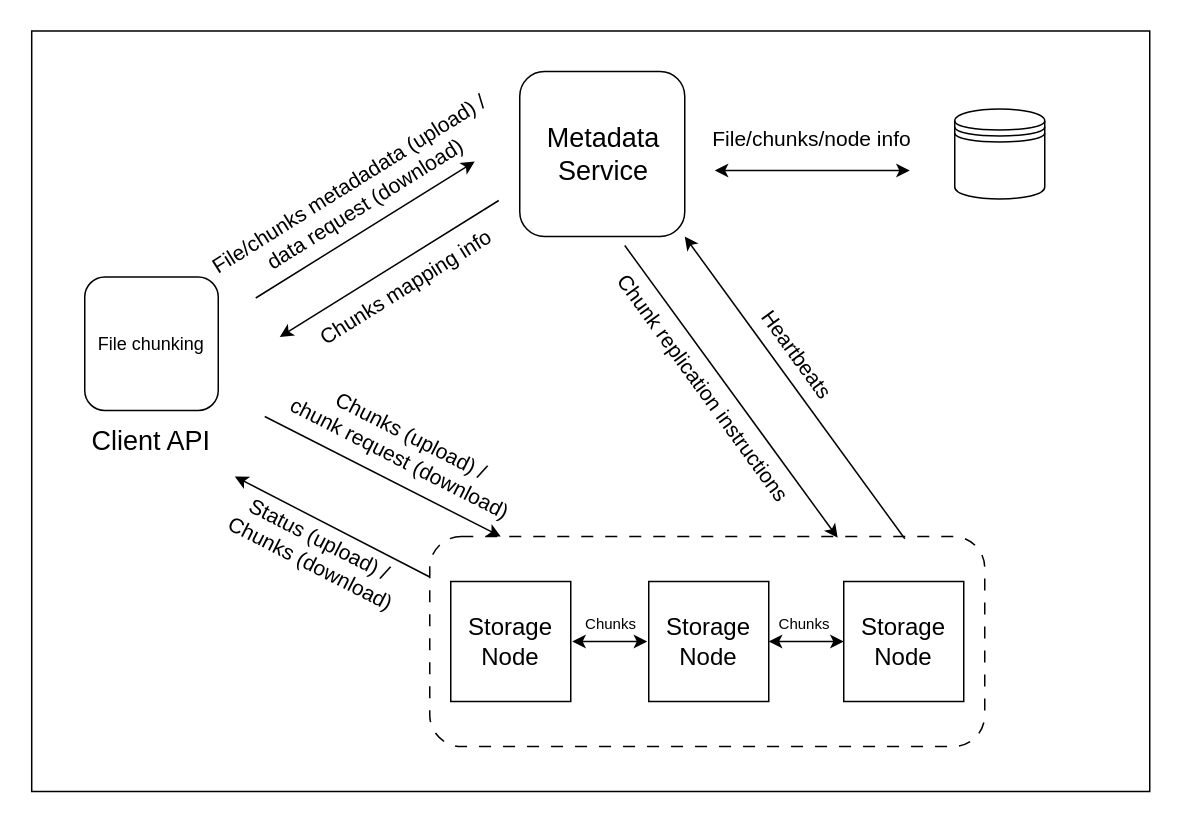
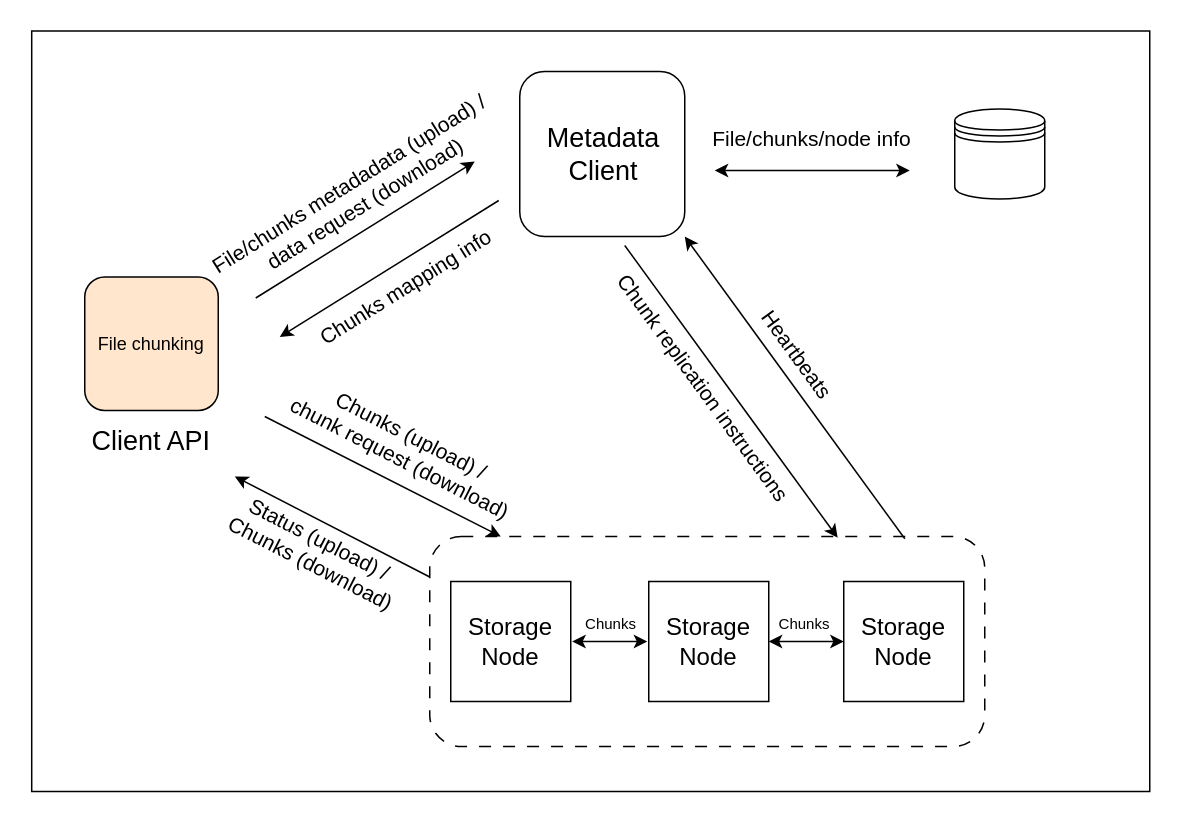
(604, 155) -> (604, 155)
(152, 344) -> (152, 344)
